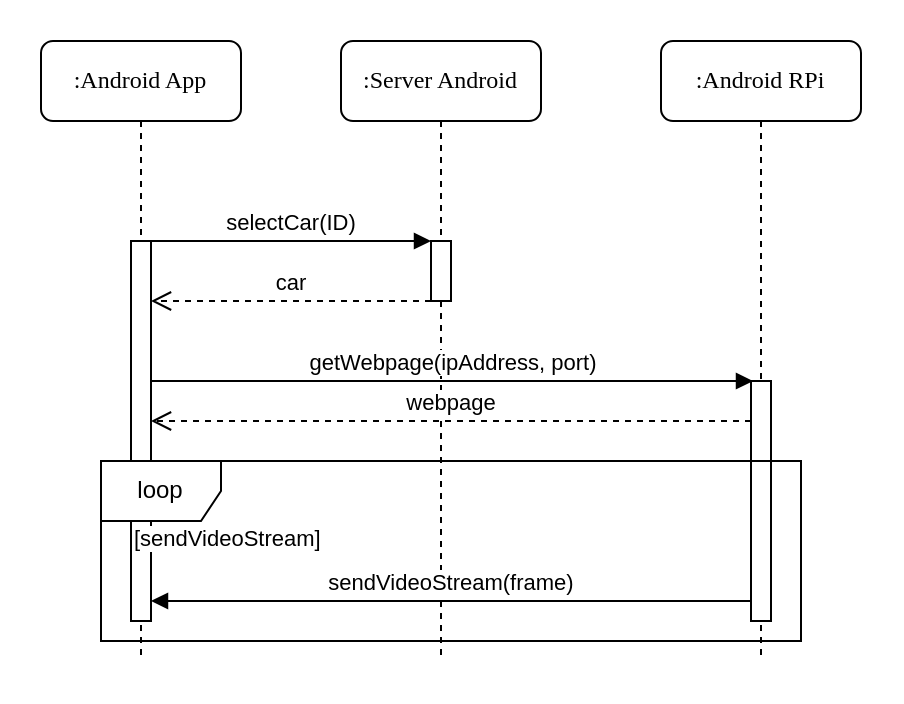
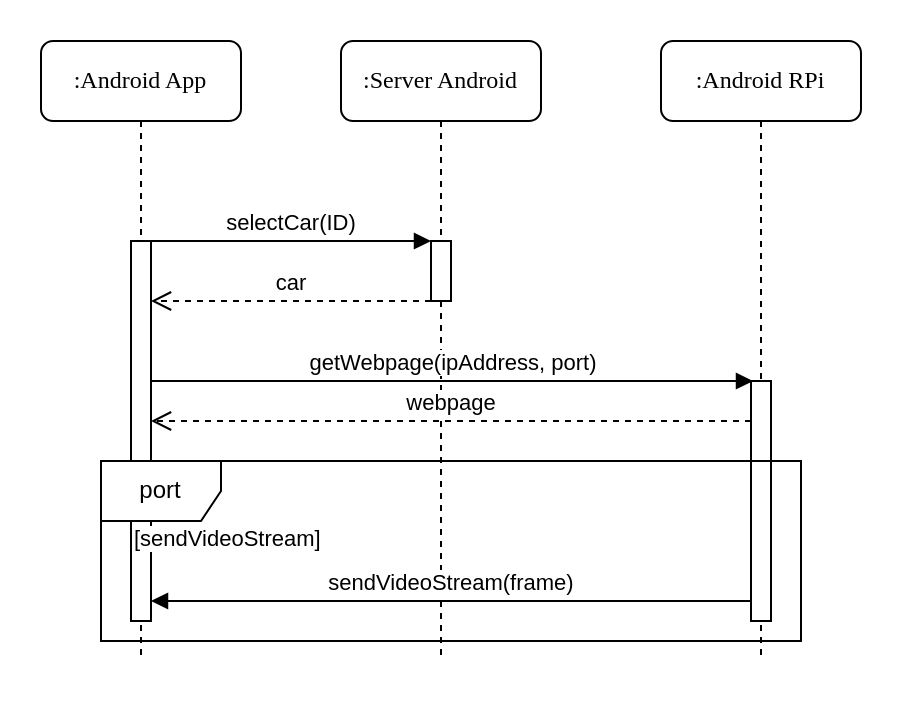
(161, 491) -> (161, 491)
